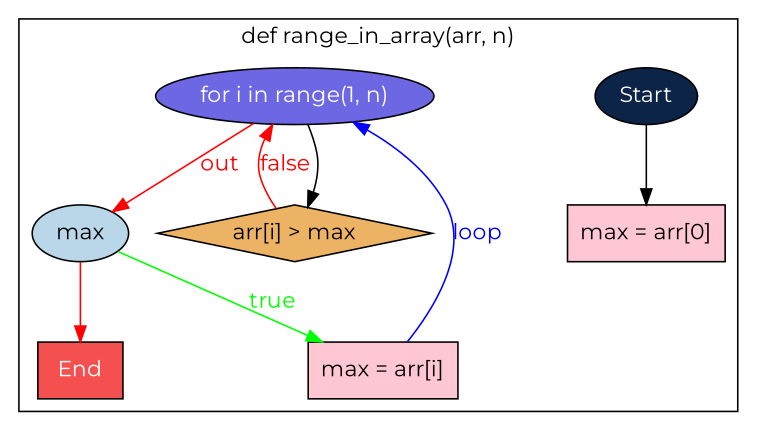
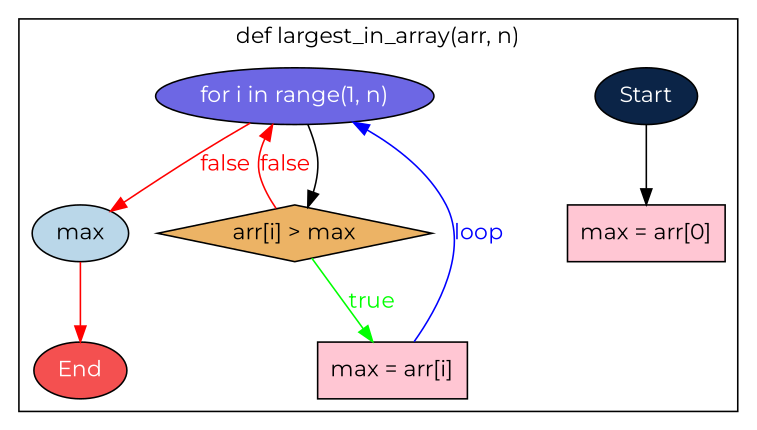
(378, 37) -> (378, 37)
(220, 165) -> (225, 165)
(213, 294) -> (338, 294)
(80, 370) -> (80, 370)
